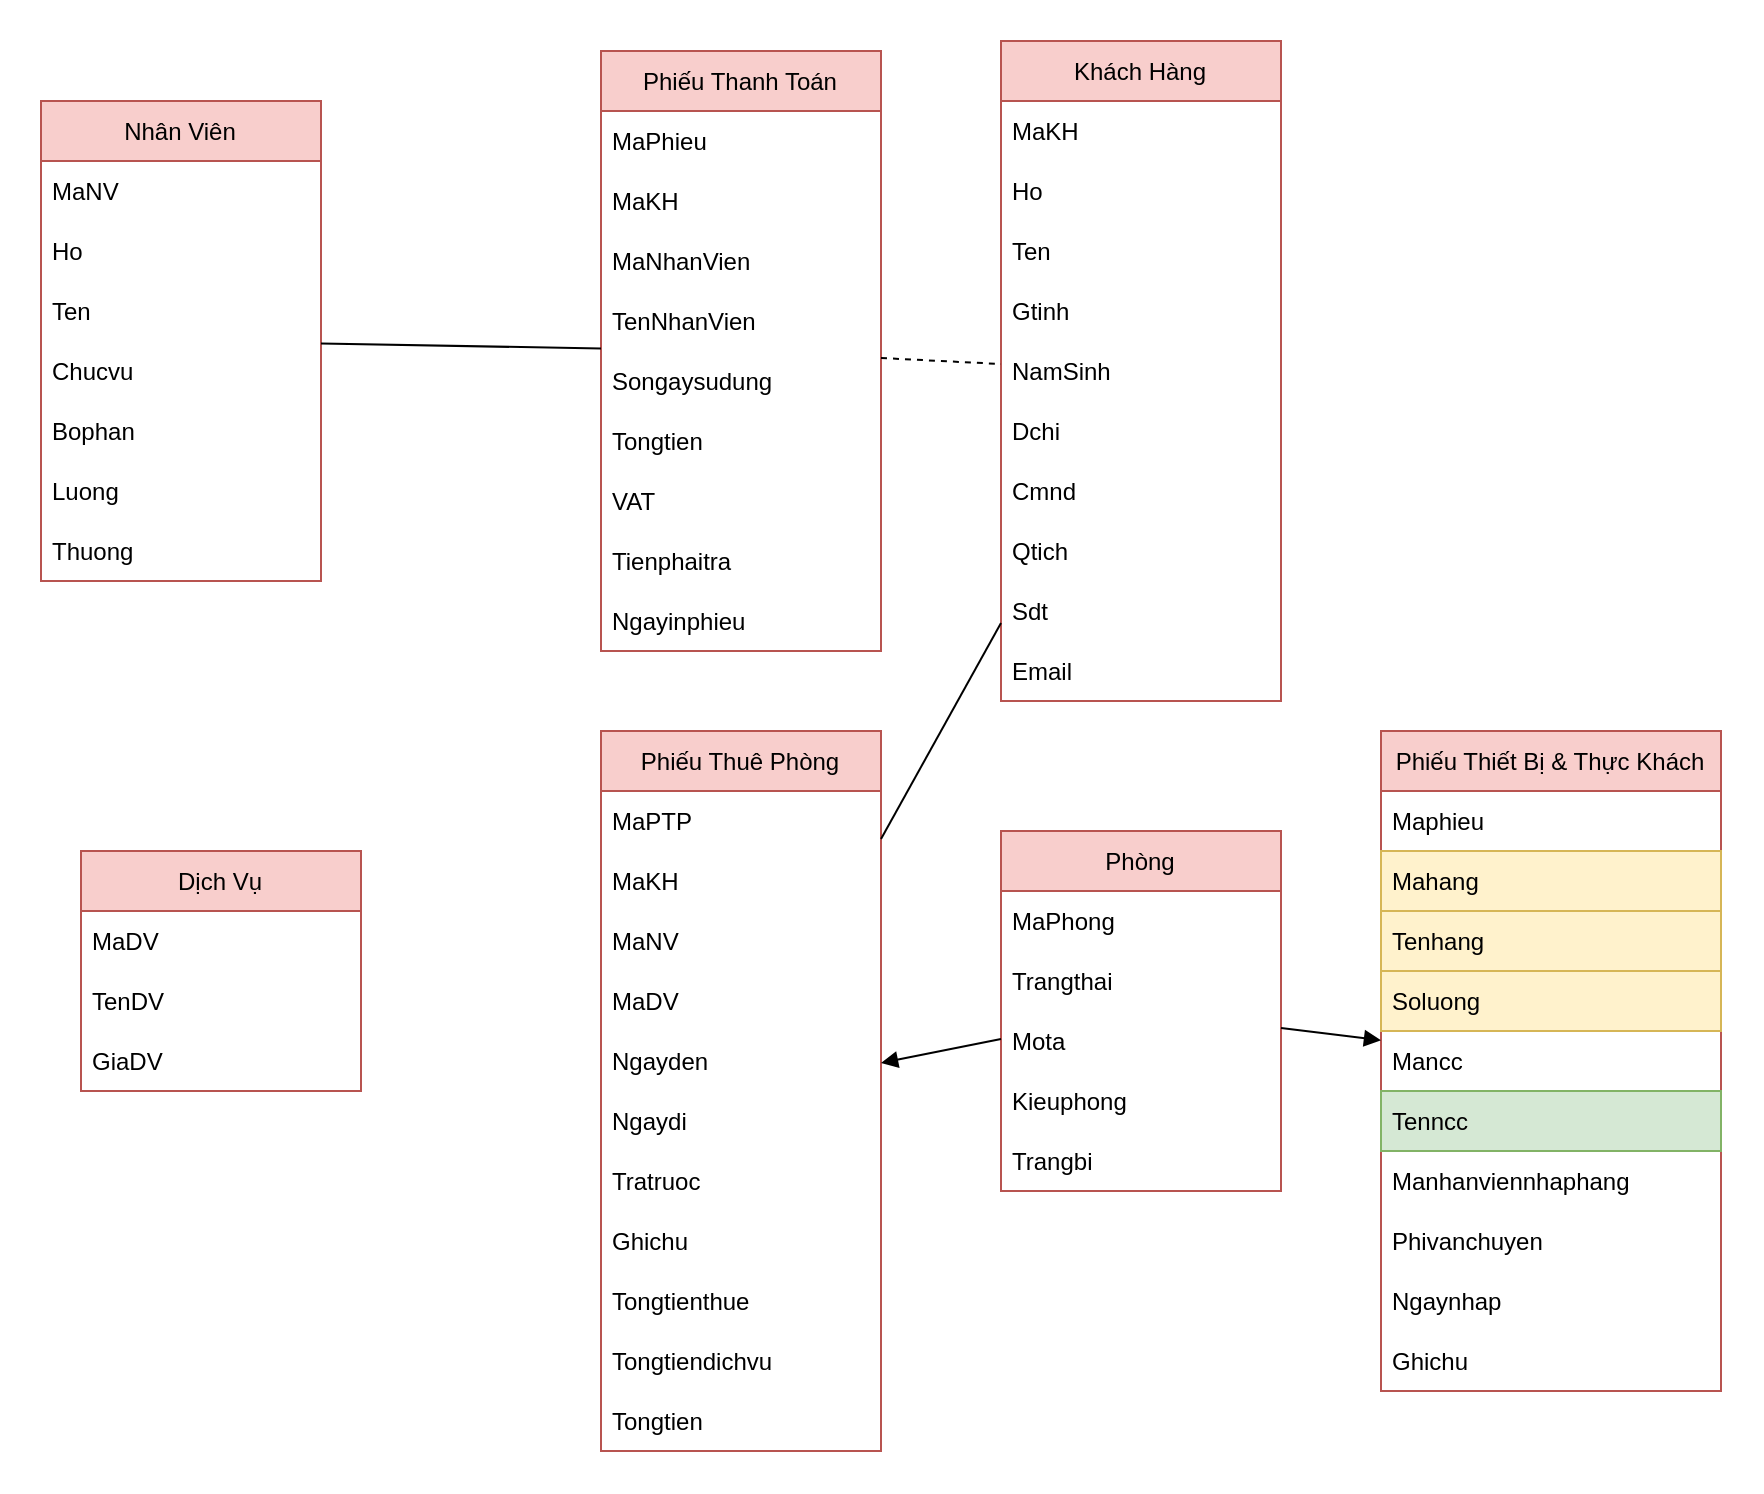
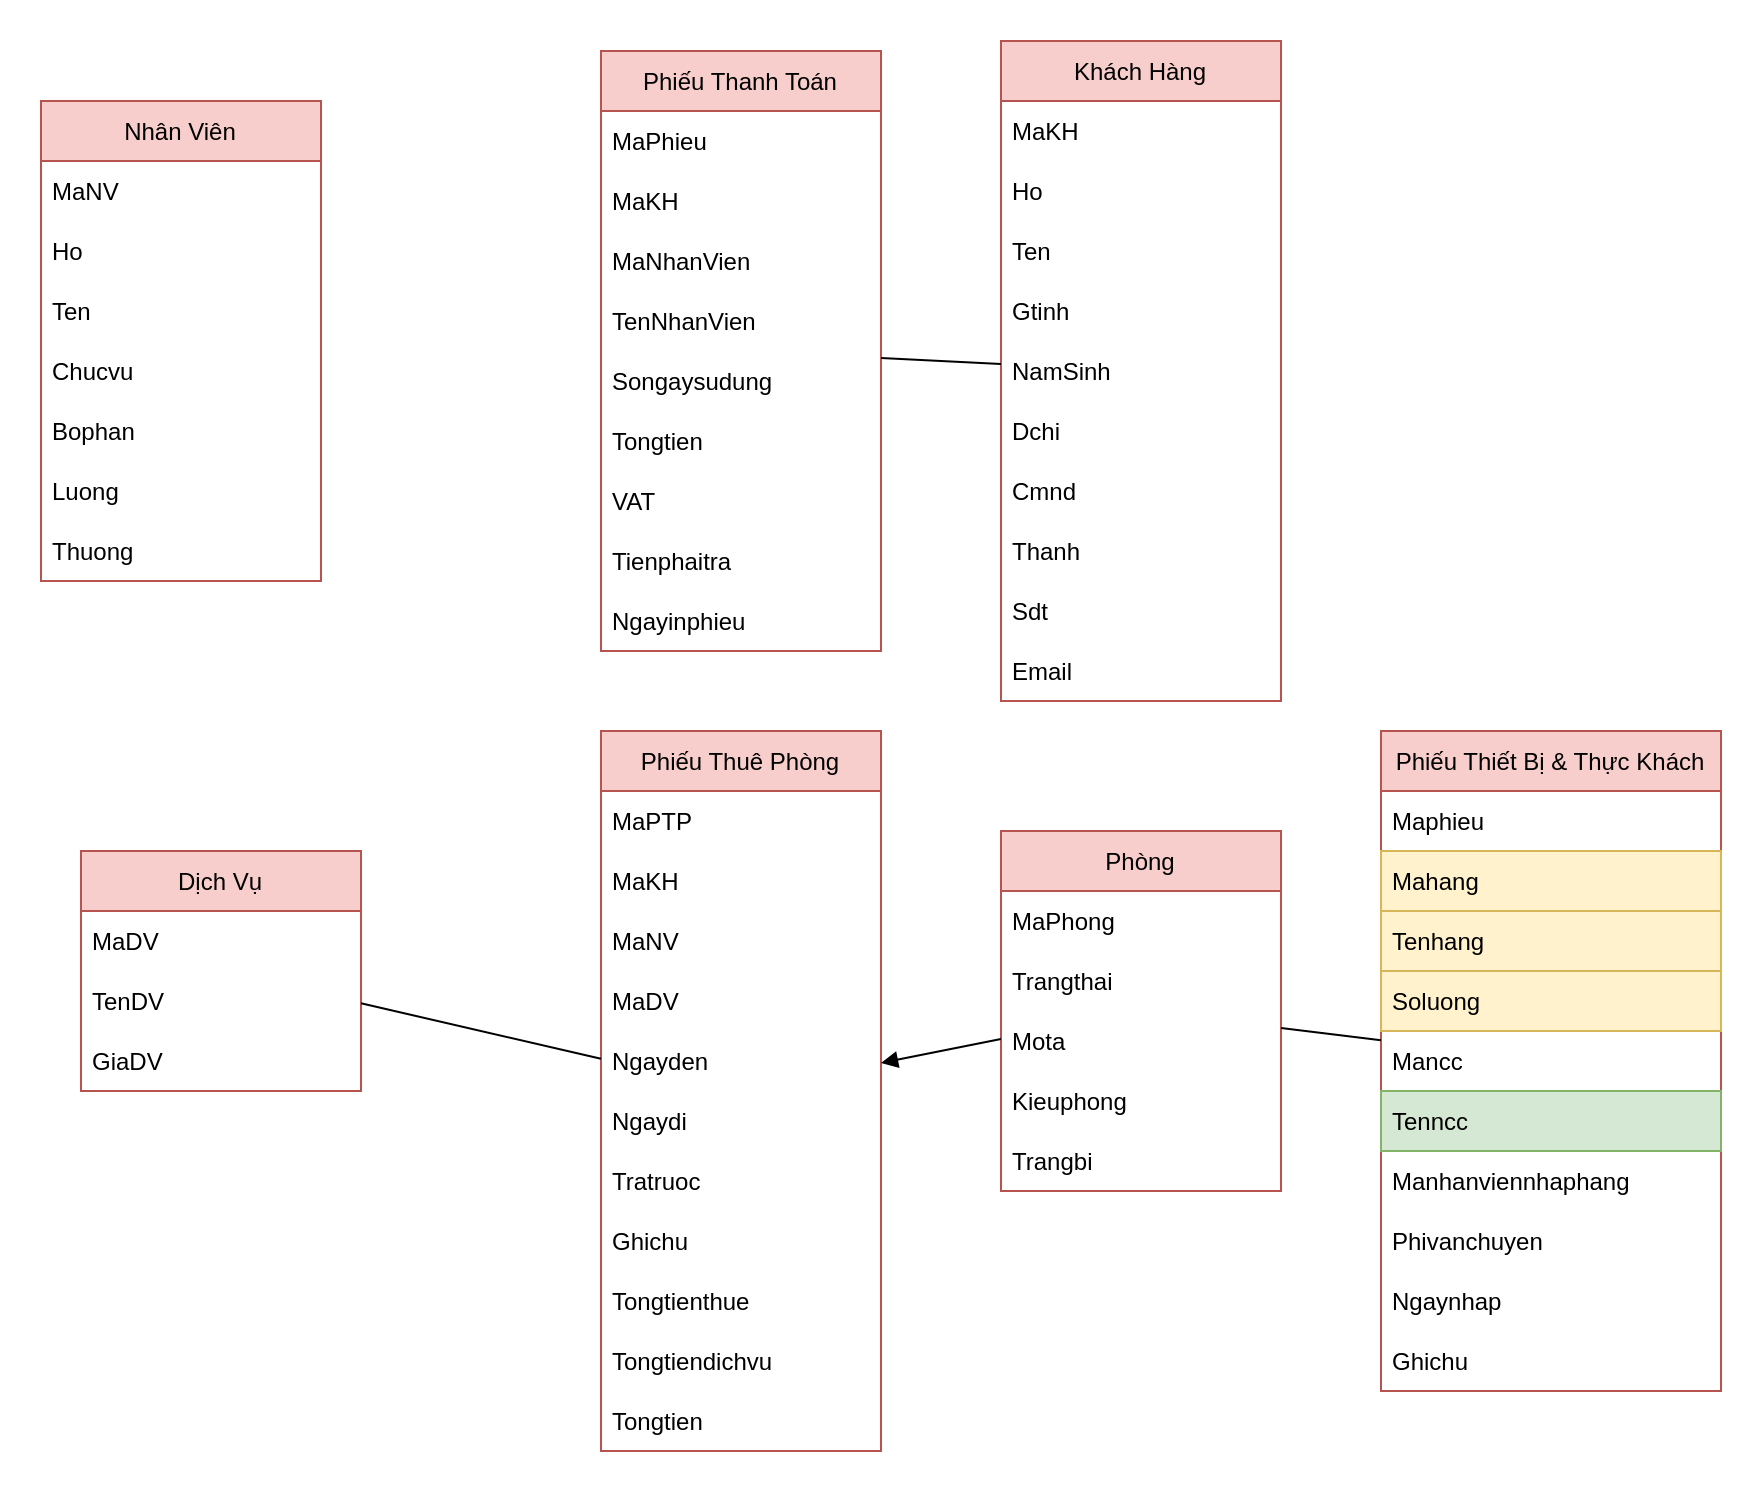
(461, 346) -> none
(941, 361) -> (941, 361)
(1042, 552) -> (1046, 552)
(941, 731) -> none
none -> (481, 1031)
(1363, 1038) -> (1370, 1039)
